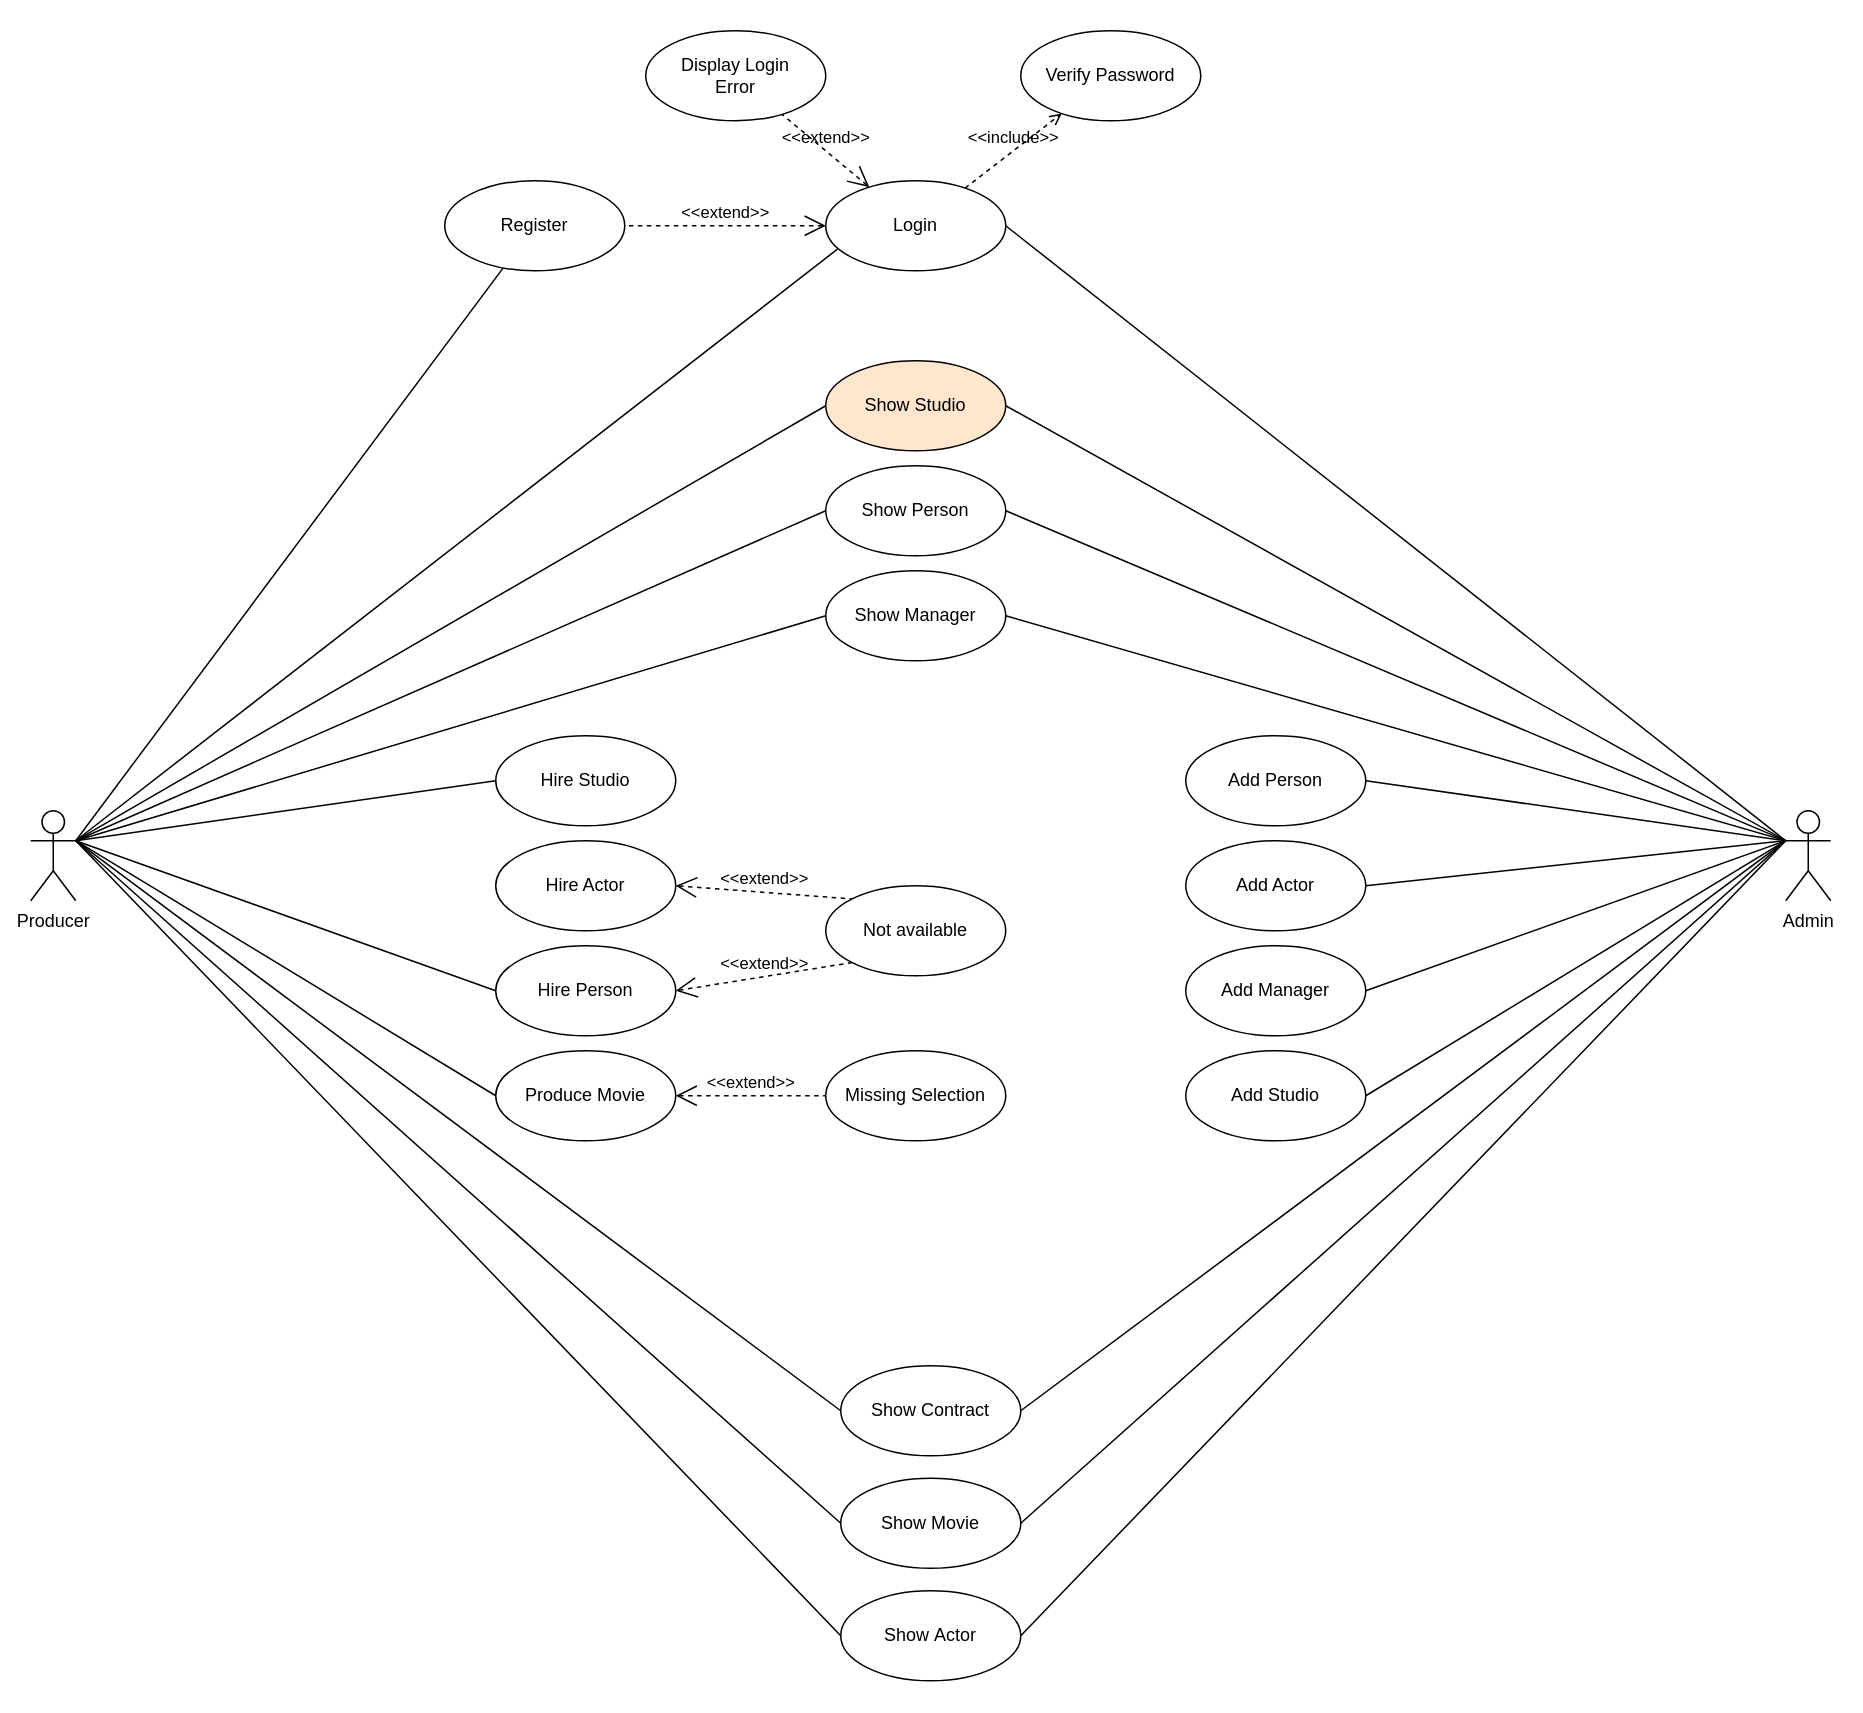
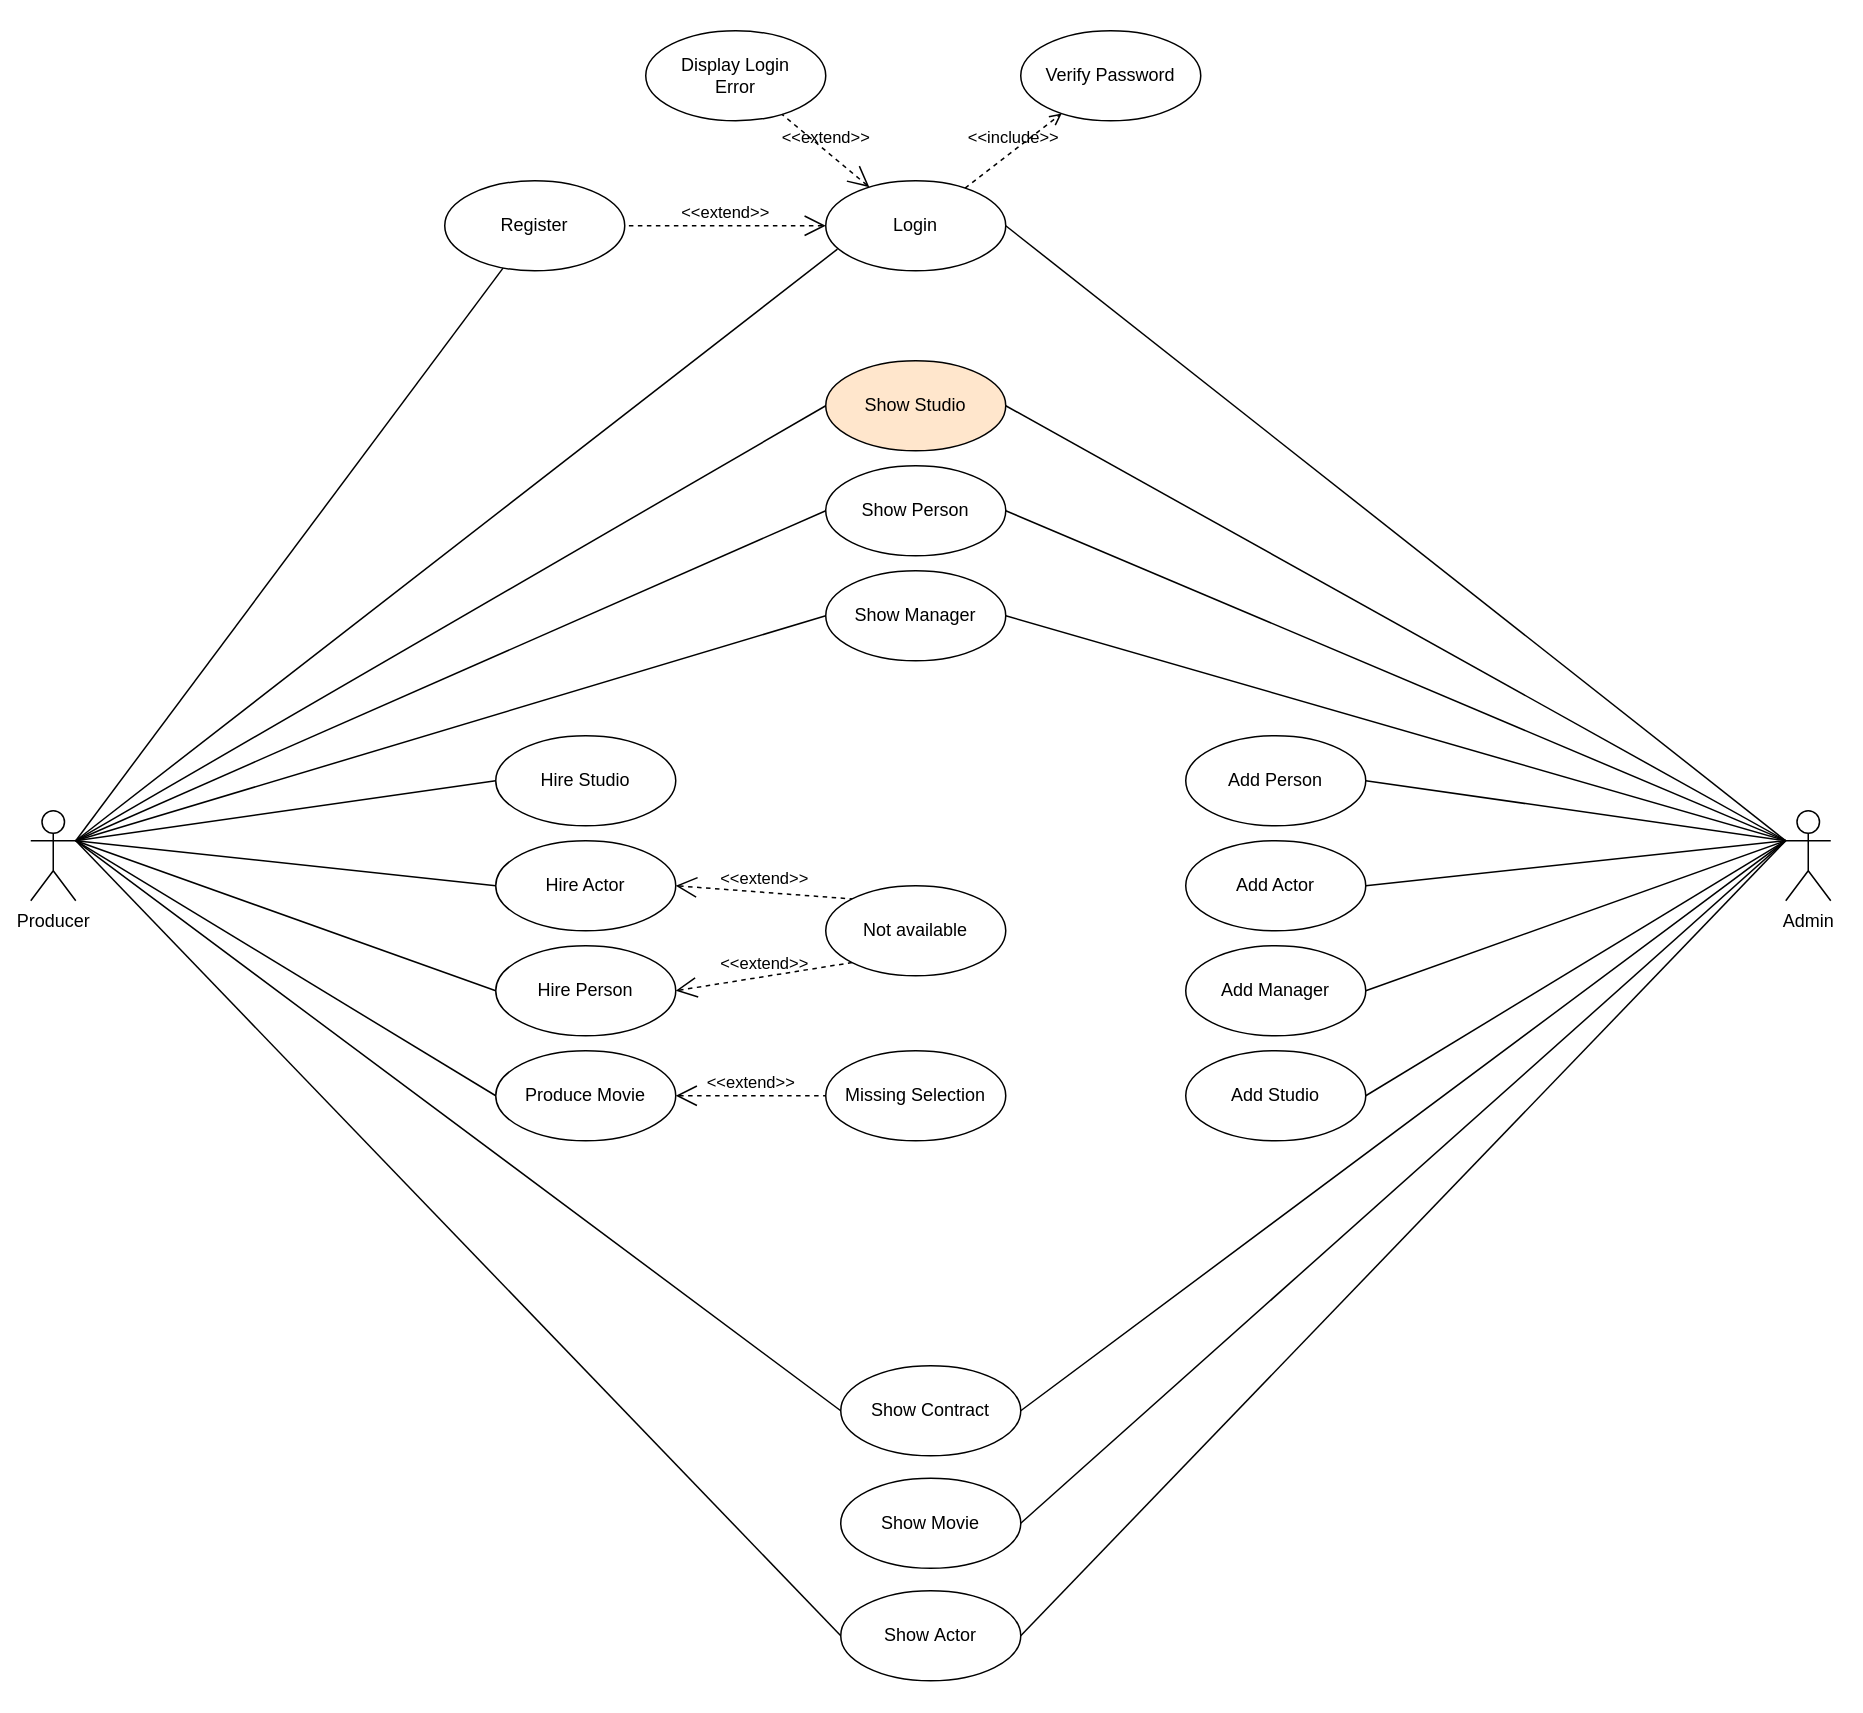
none -> (292, 864)
(468, 1191) -> none
